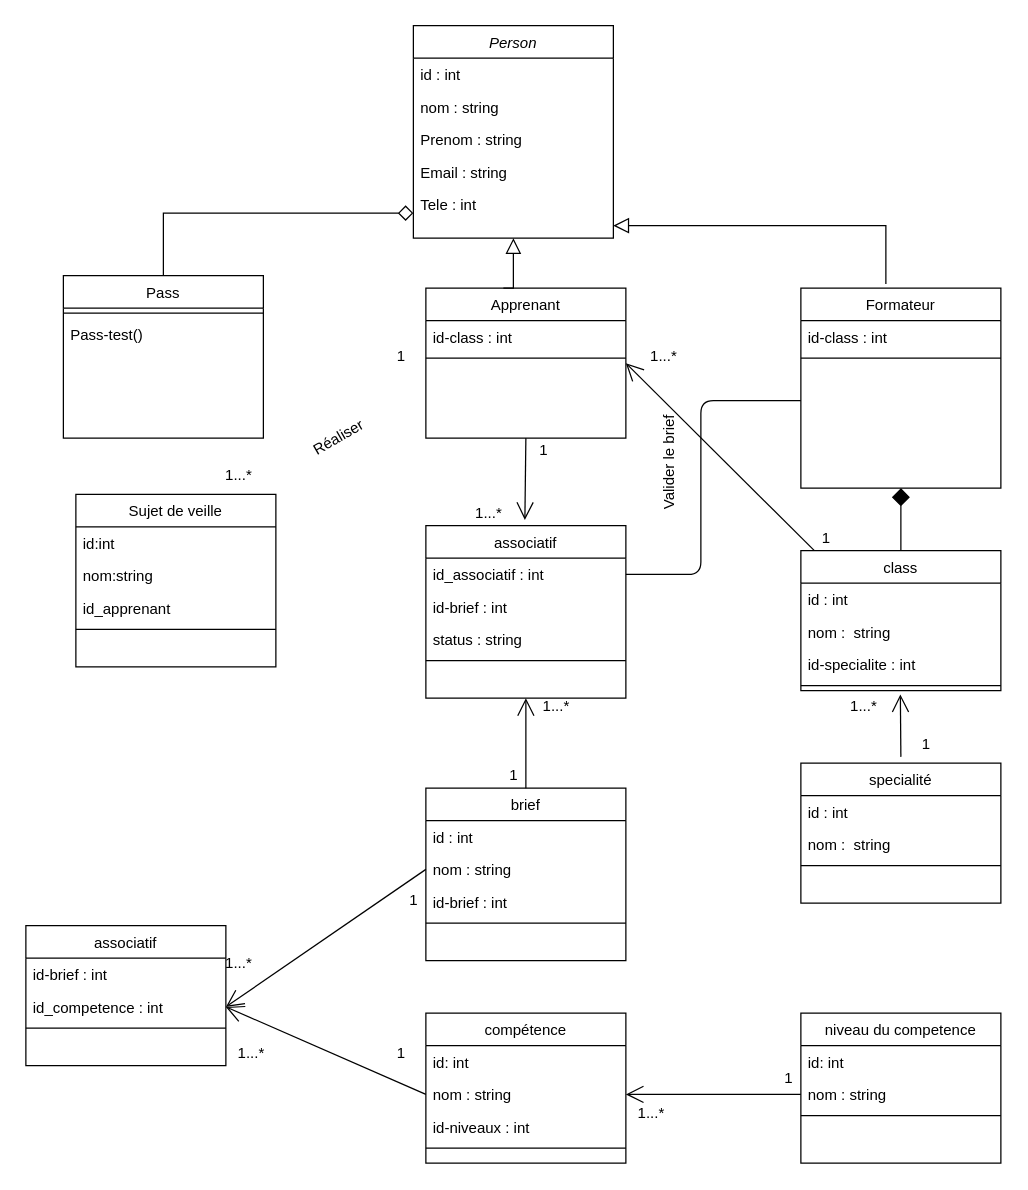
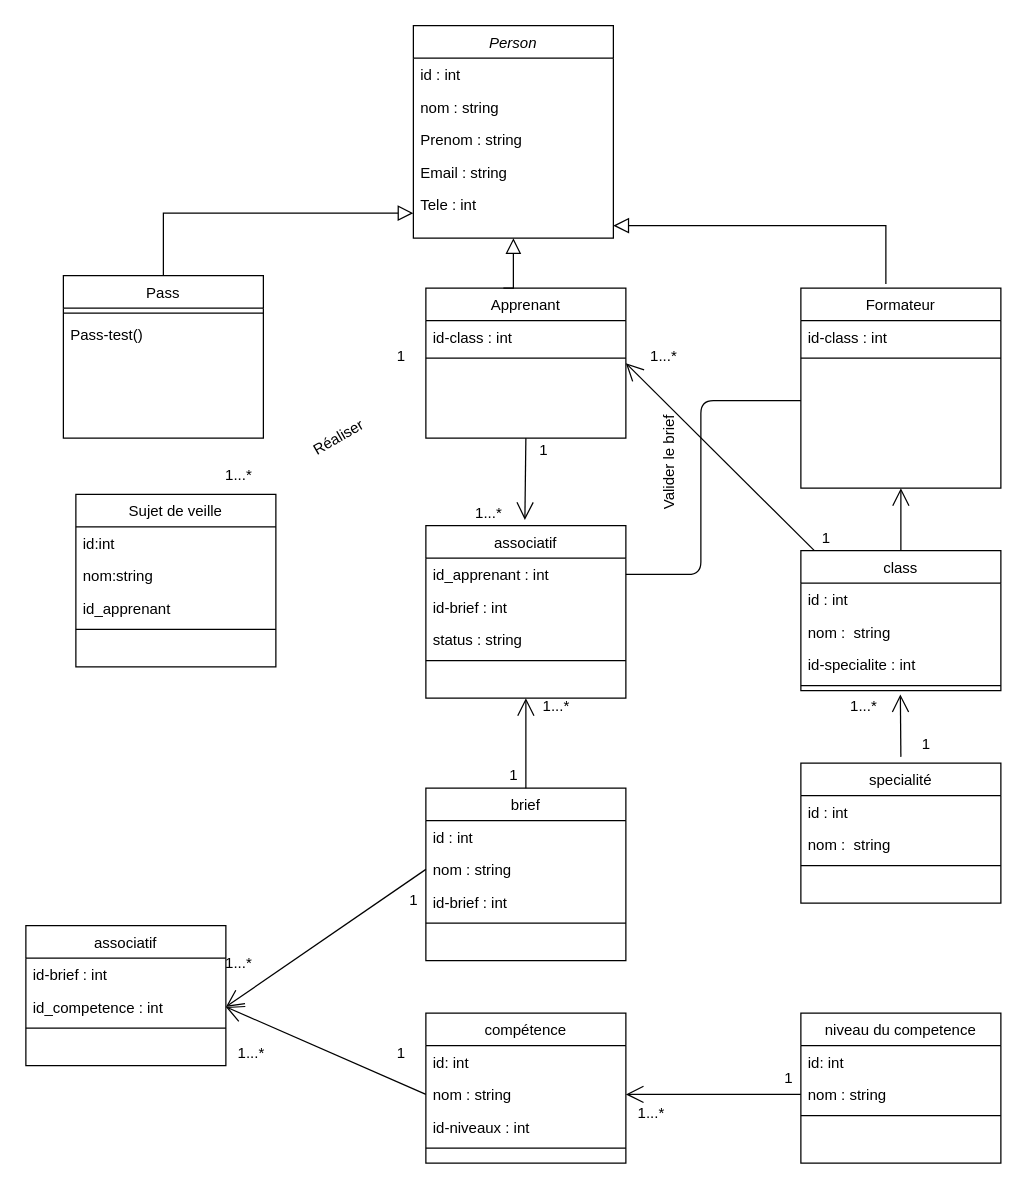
(397, 213) -> (397, 213)
(901, 506) -> (901, 499)
(499, 575) -> (498, 575)
